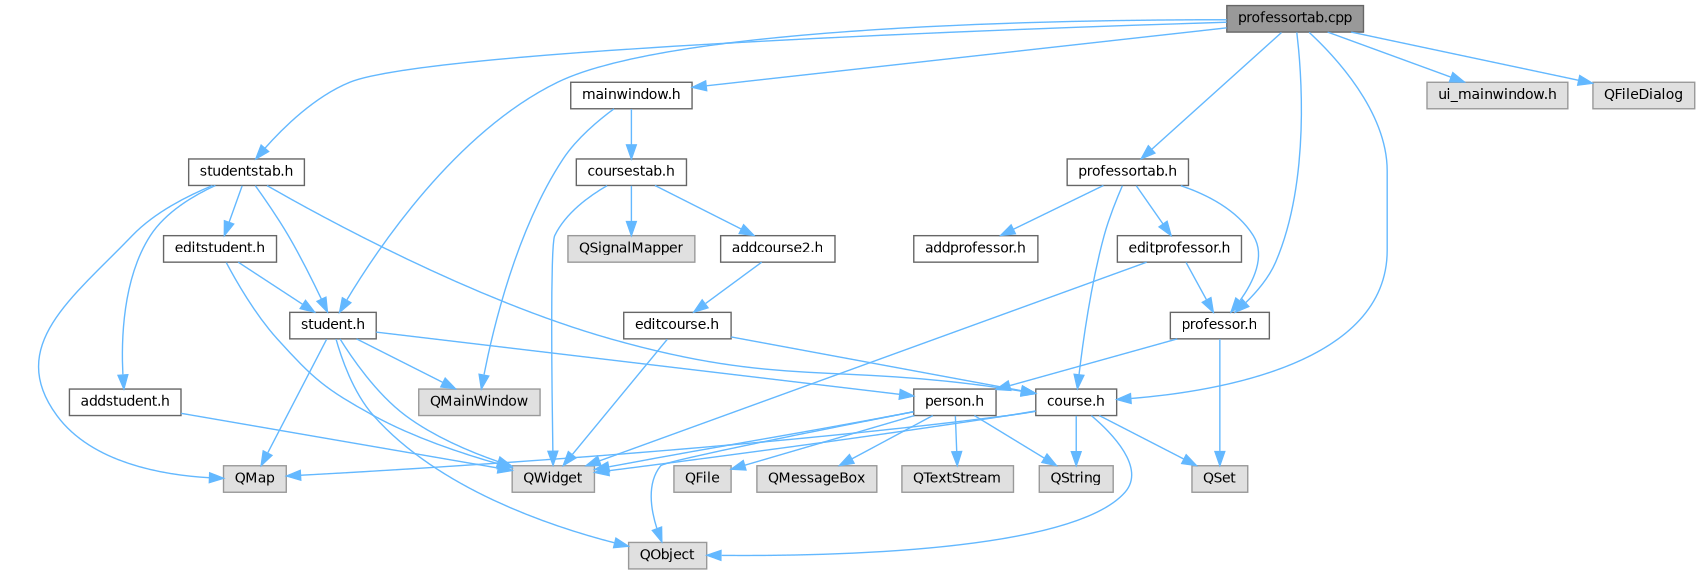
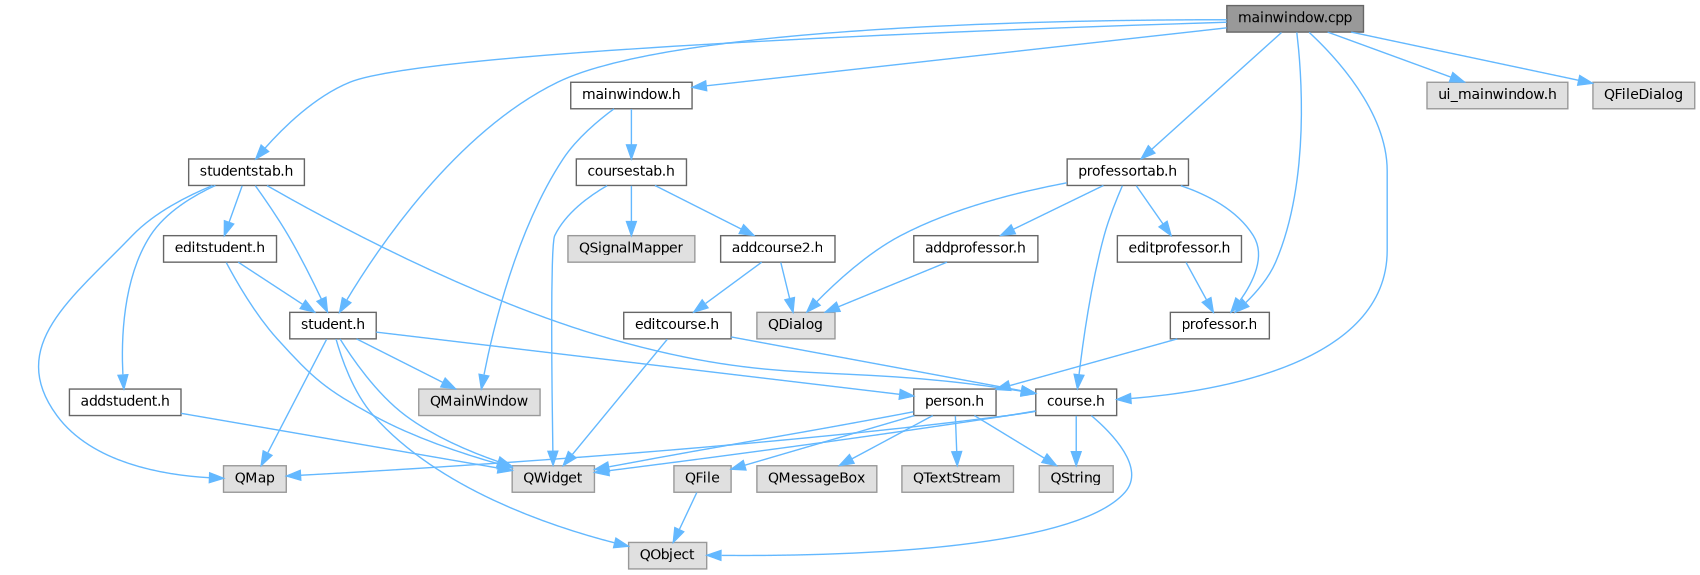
(1295, 19) -> (1295, 19)
none -> (796, 326)
(887, 357) -> none
(755, 444) -> (688, 511)
(1220, 479) -> none
